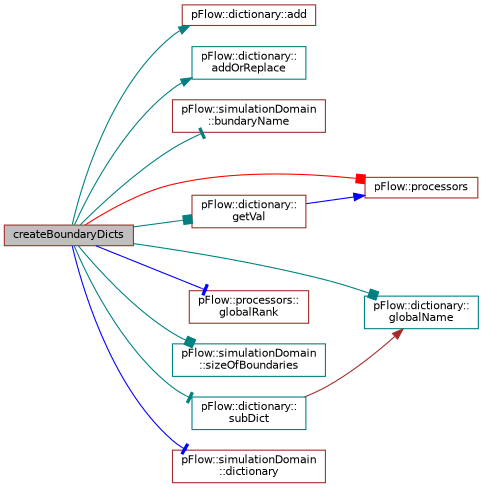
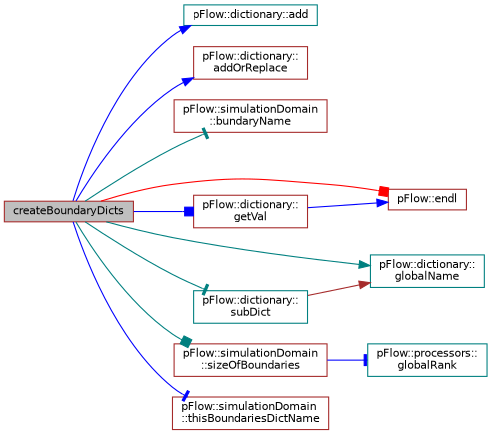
(249, 15) -> (251, 15)
(249, 63) -> (251, 63)
(110, 119) -> (114, 107)
(119, 146) -> (123, 135)
(421, 188) -> (427, 200)
(157, 224) -> (158, 212)
(251, 263) -> (232, 248)
(149, 267) -> (345, 360)
(249, 307) -> (427, 360)
(249, 360) -> (251, 360)
(249, 466) -> (251, 413)
